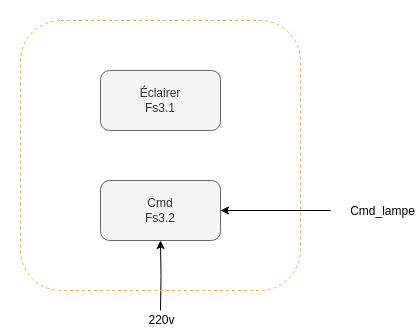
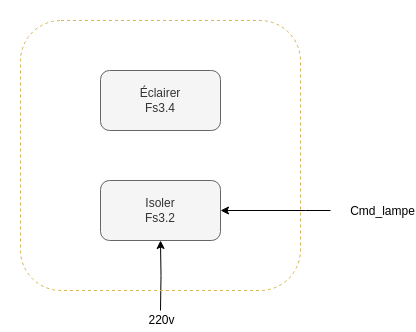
(161, 101) -> (161, 101)
(161, 211) -> (161, 211)
